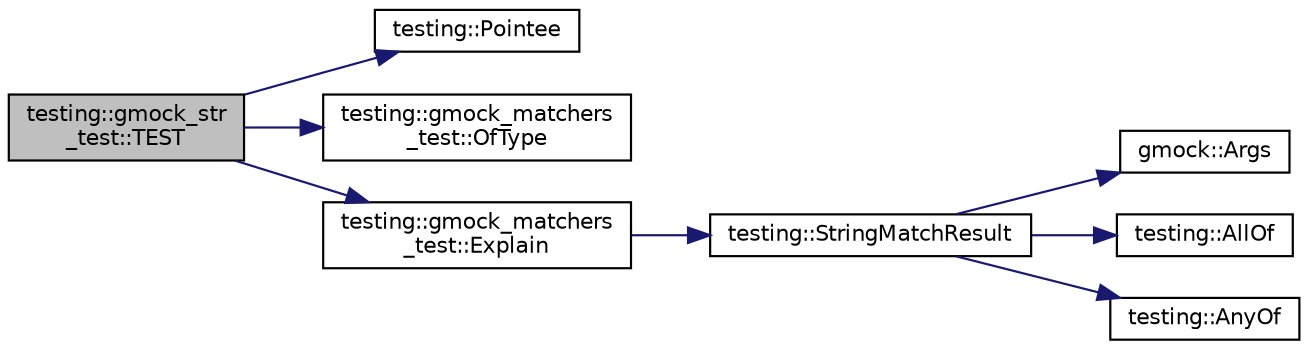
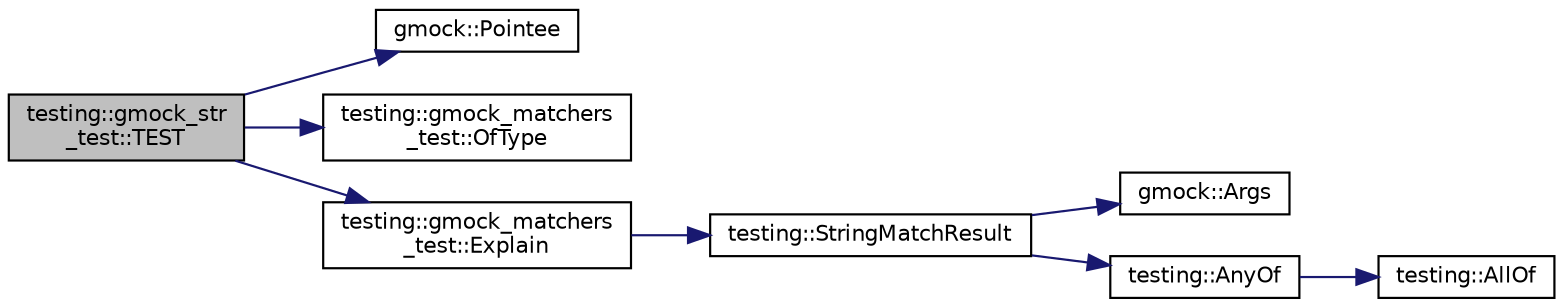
(477, 31) -> (477, 31)
(1063, 235) -> (1328, 277)
